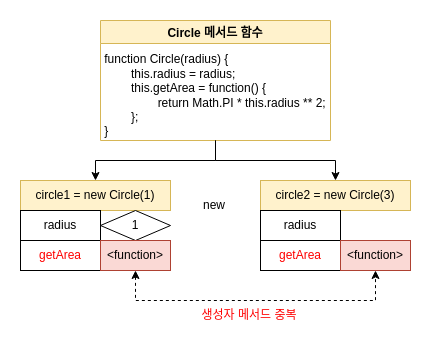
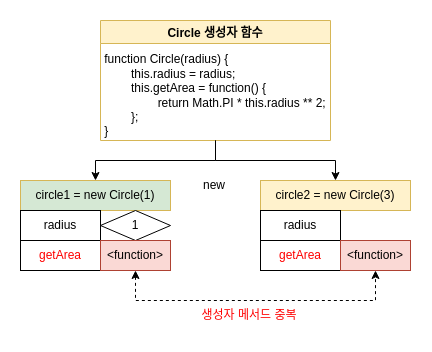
(215, 33) -> (215, 33)
(96, 196) -> (96, 196)
(215, 206) -> (215, 186)
